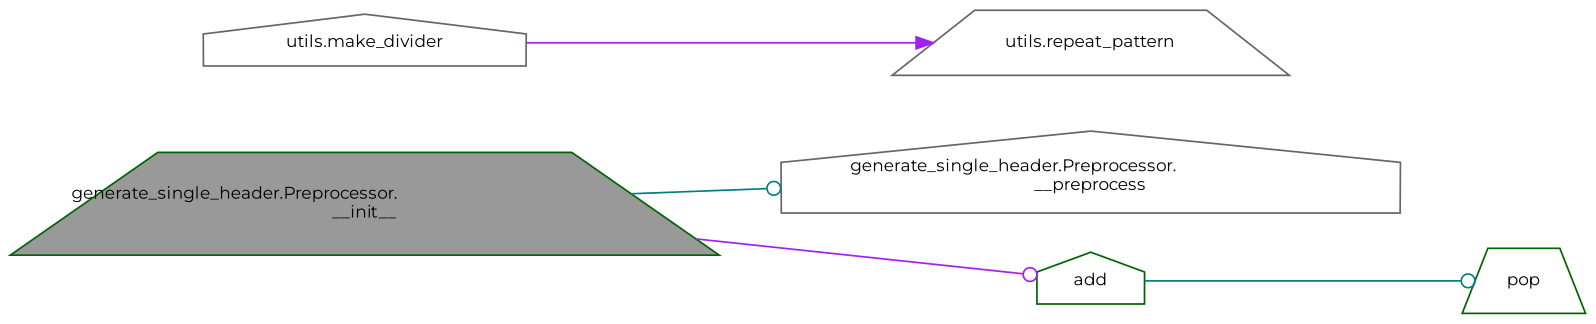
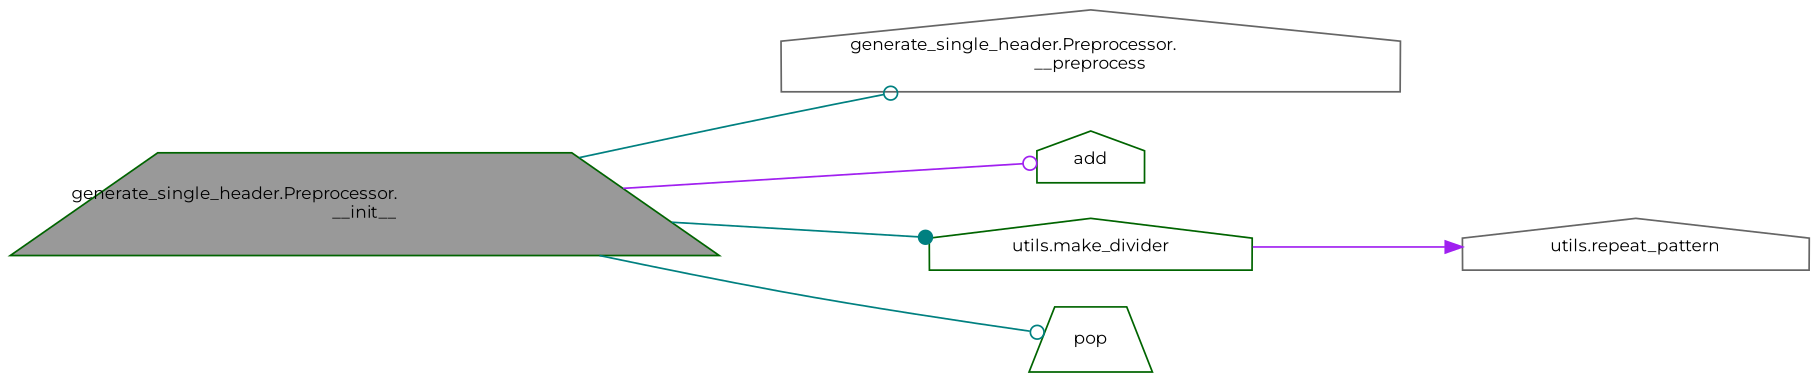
(365, 43) -> (1091, 247)
(1091, 43) -> (1636, 247)
none -> (795, 230)
(1303, 281) -> (814, 297)
